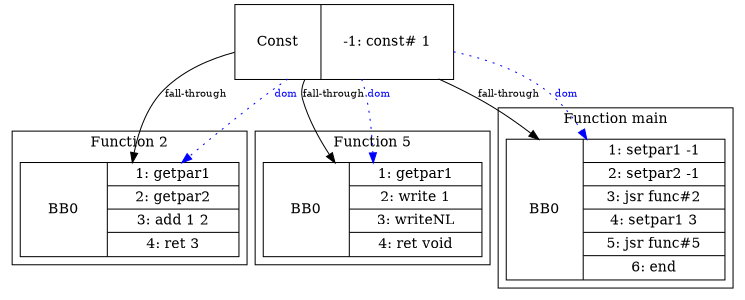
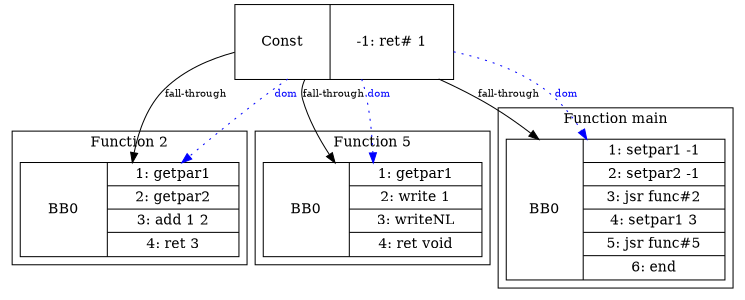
(387, 42) -> (392, 42)
